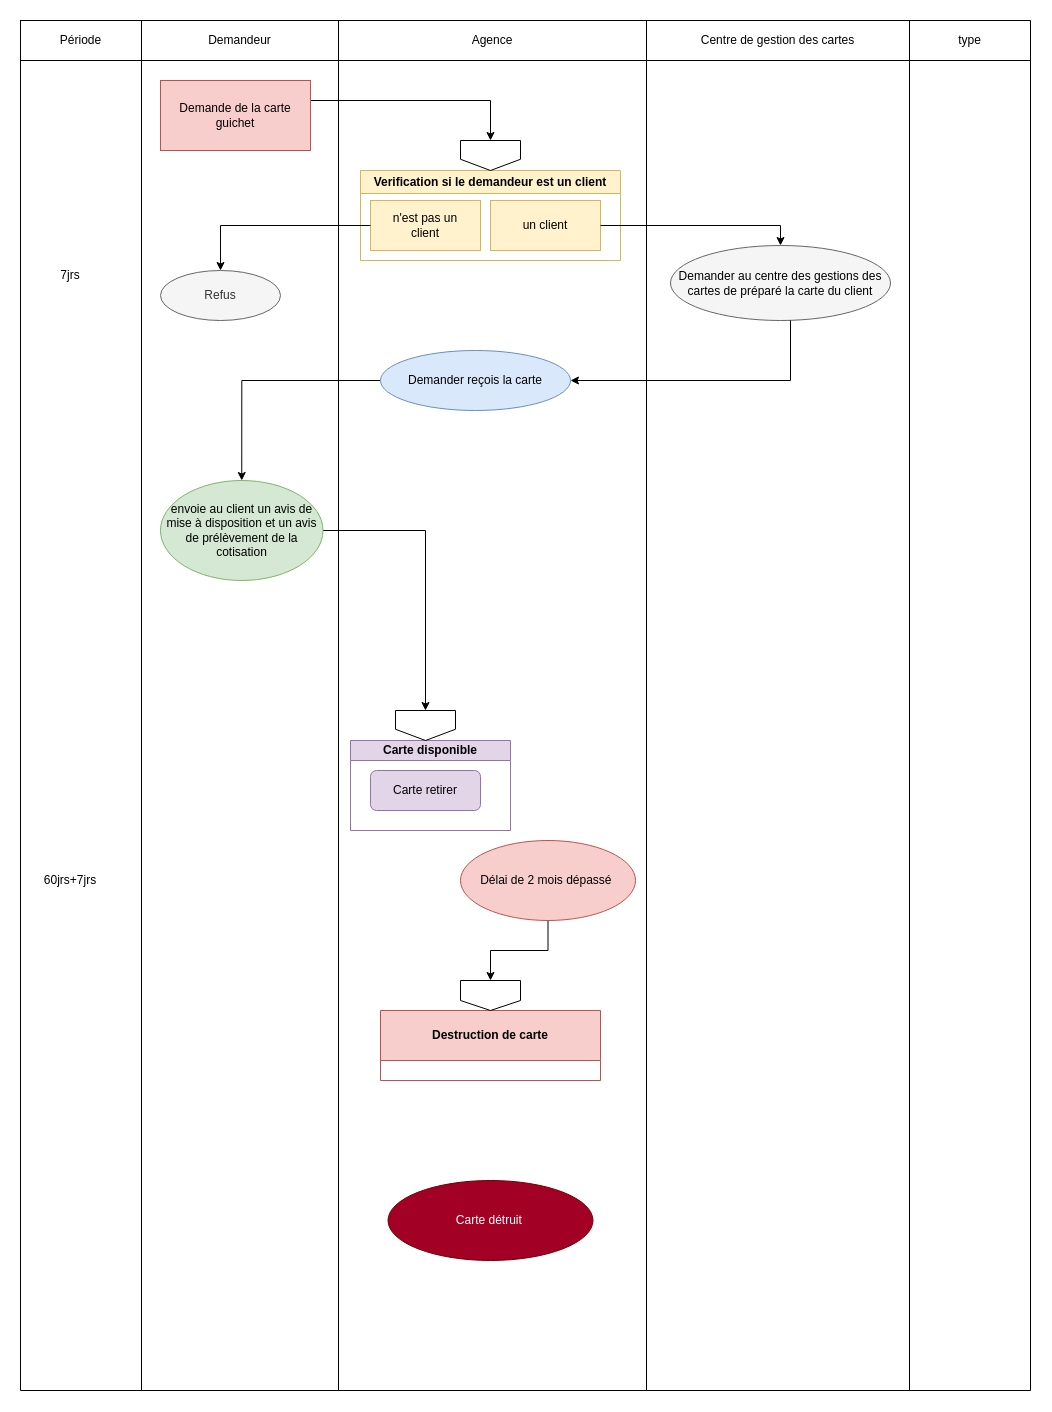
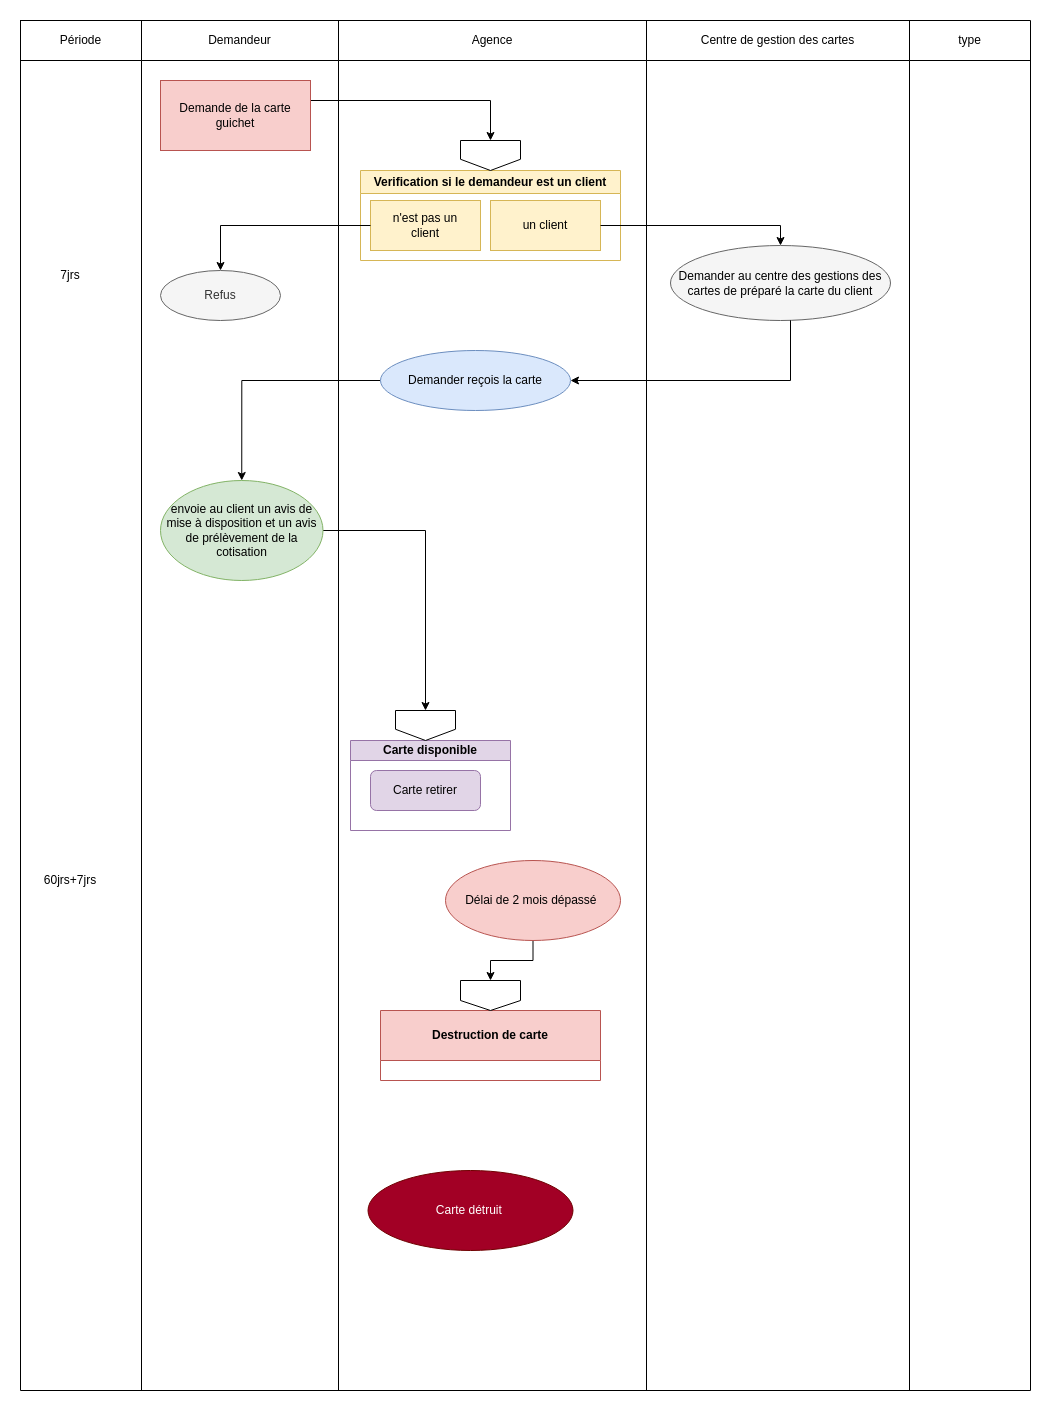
(548, 881) -> (533, 901)
(491, 1221) -> (471, 1211)
